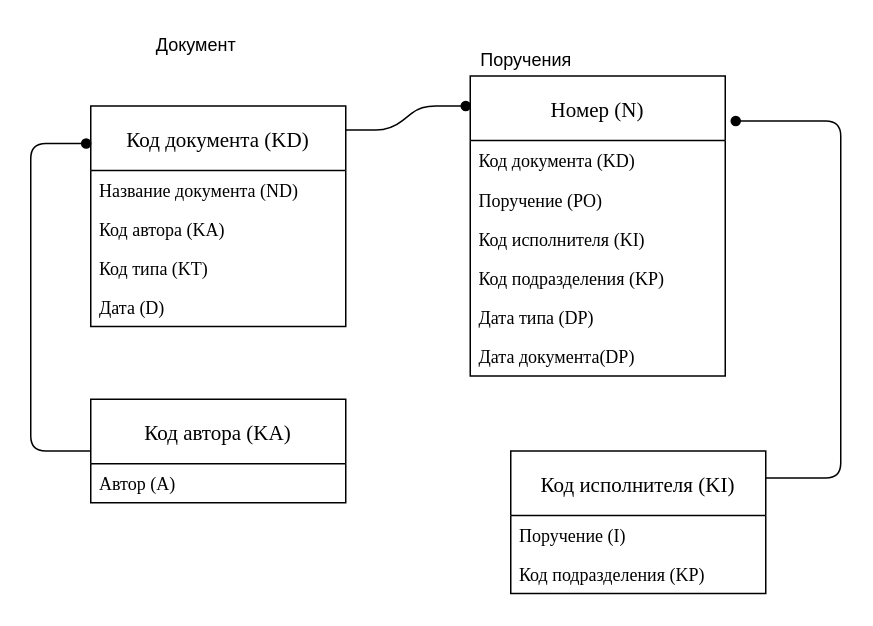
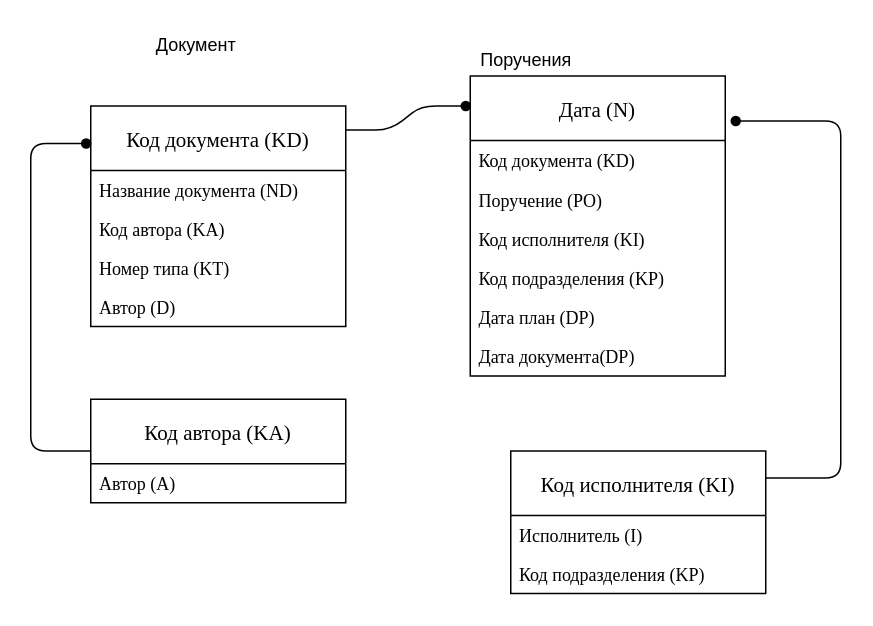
(597, 109) -> (597, 109)
(160, 269) -> (170, 269)
(137, 308) -> (142, 308)
(544, 318) -> (544, 318)
(582, 536) -> (592, 536)
